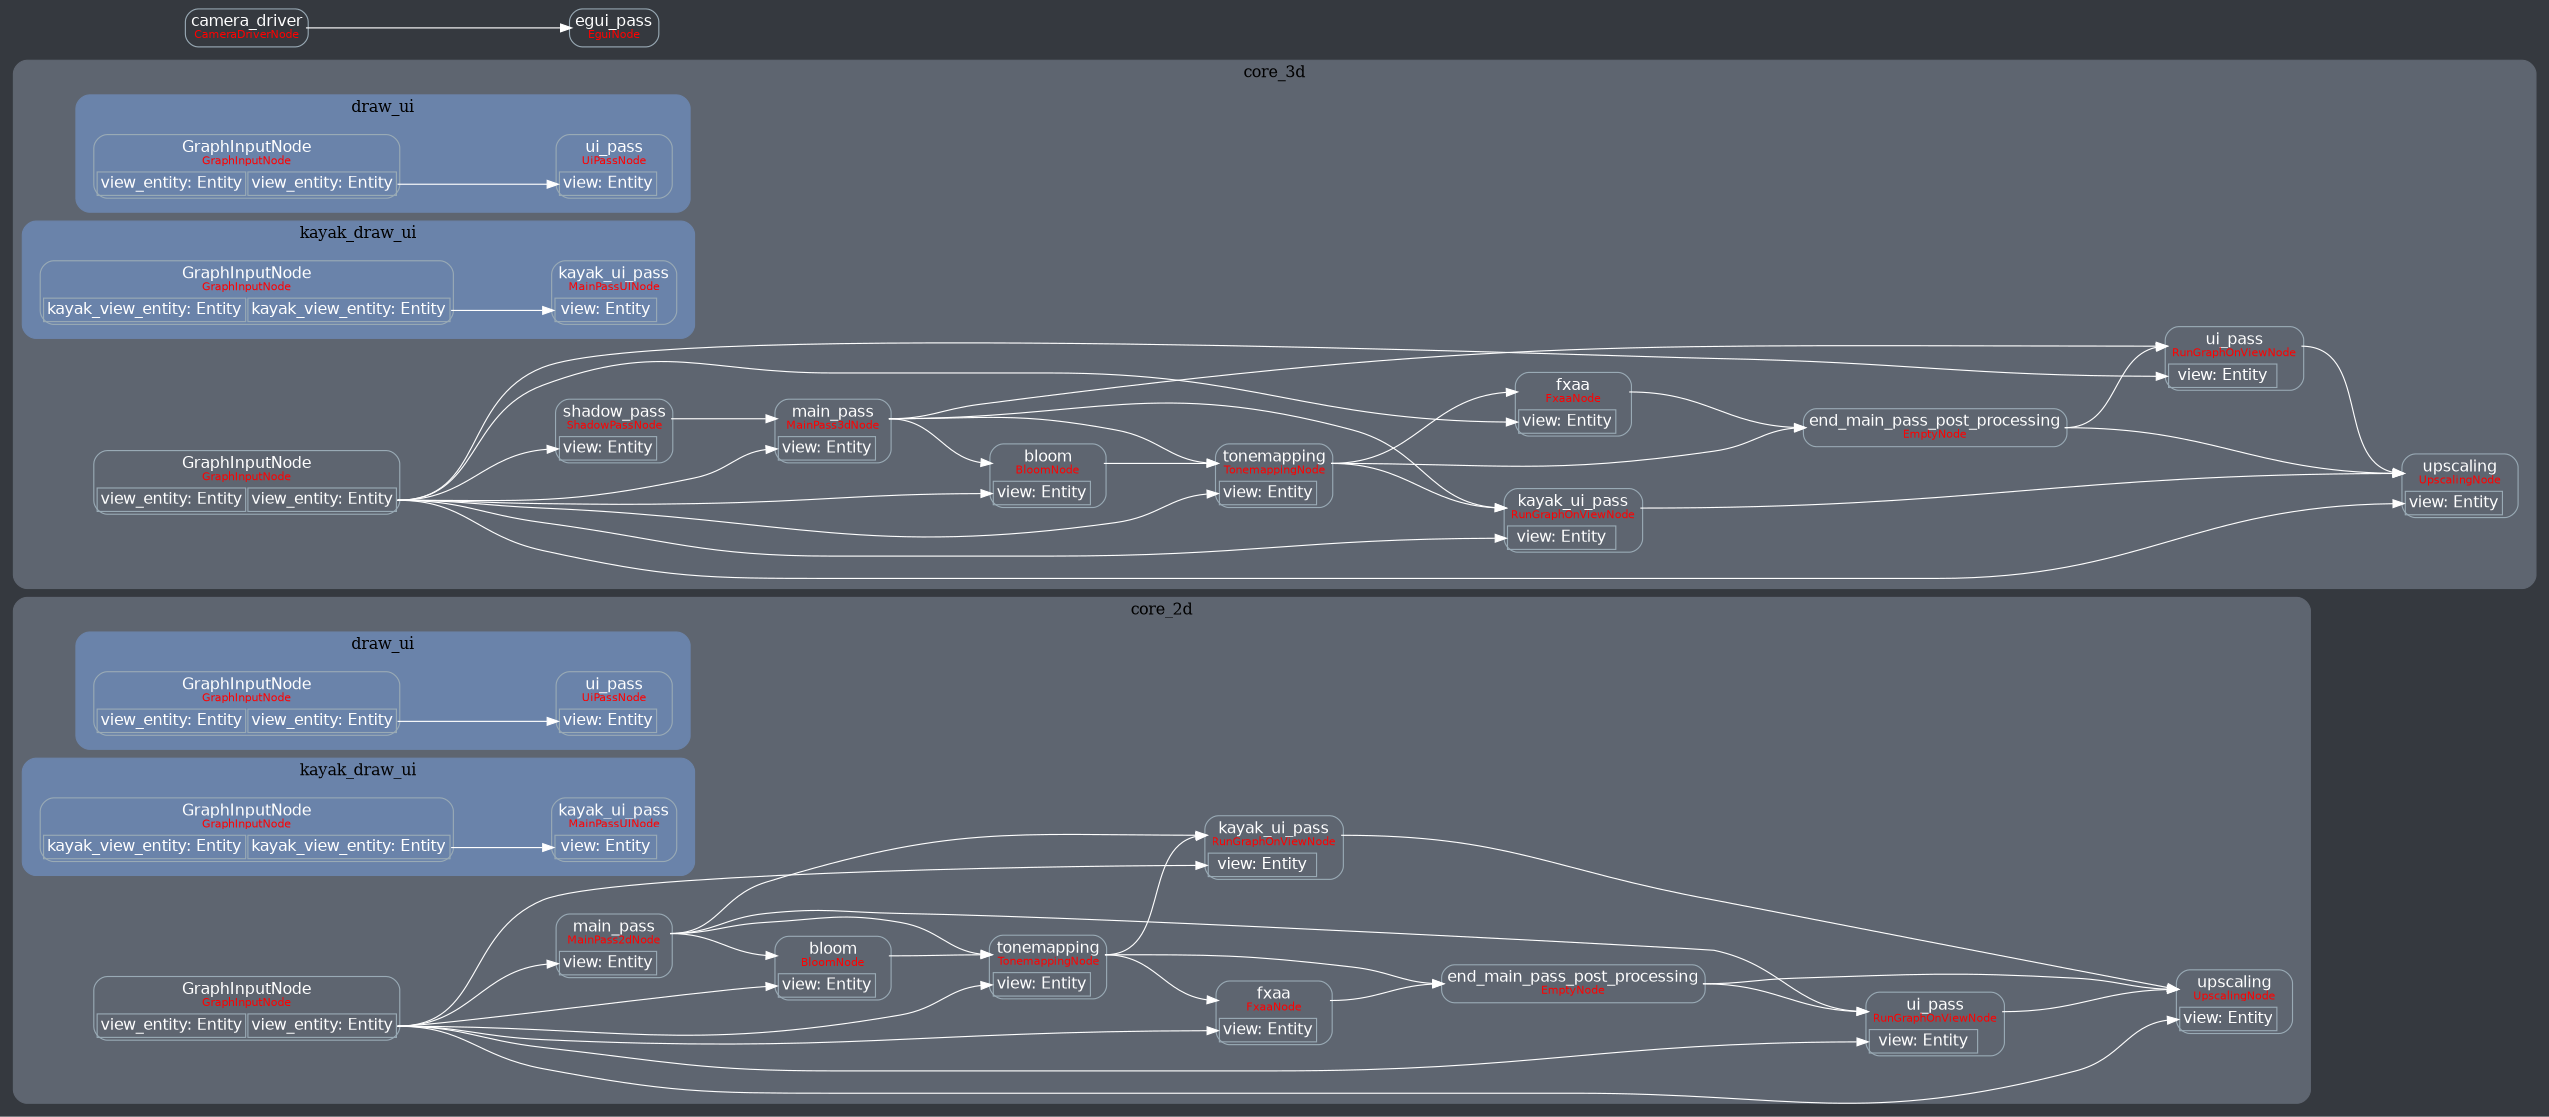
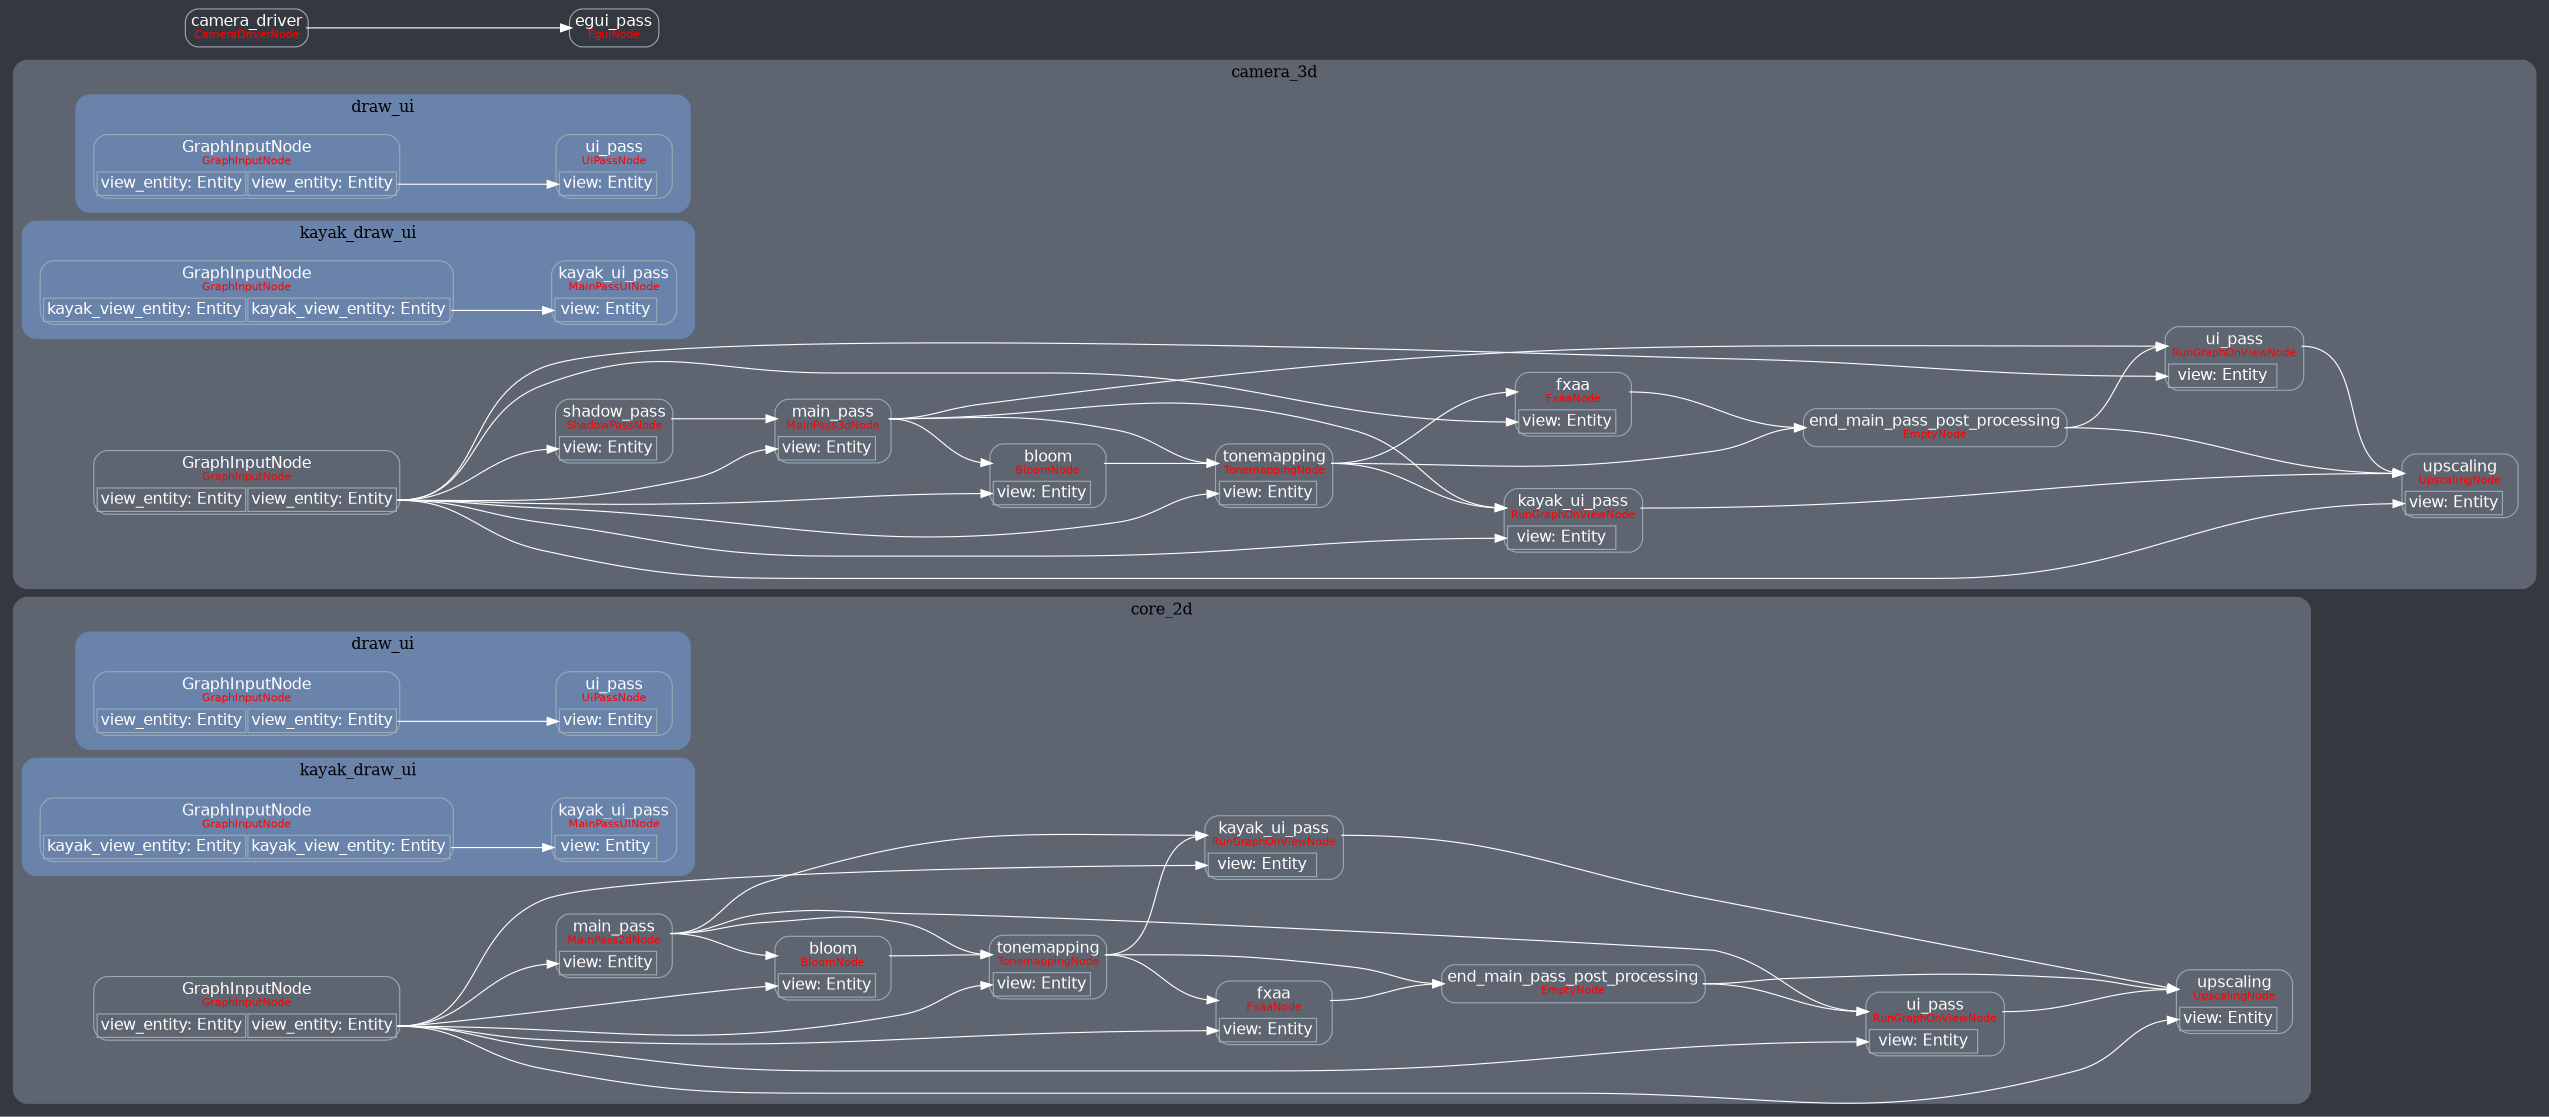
(1275, 73) -> (1275, 73)
